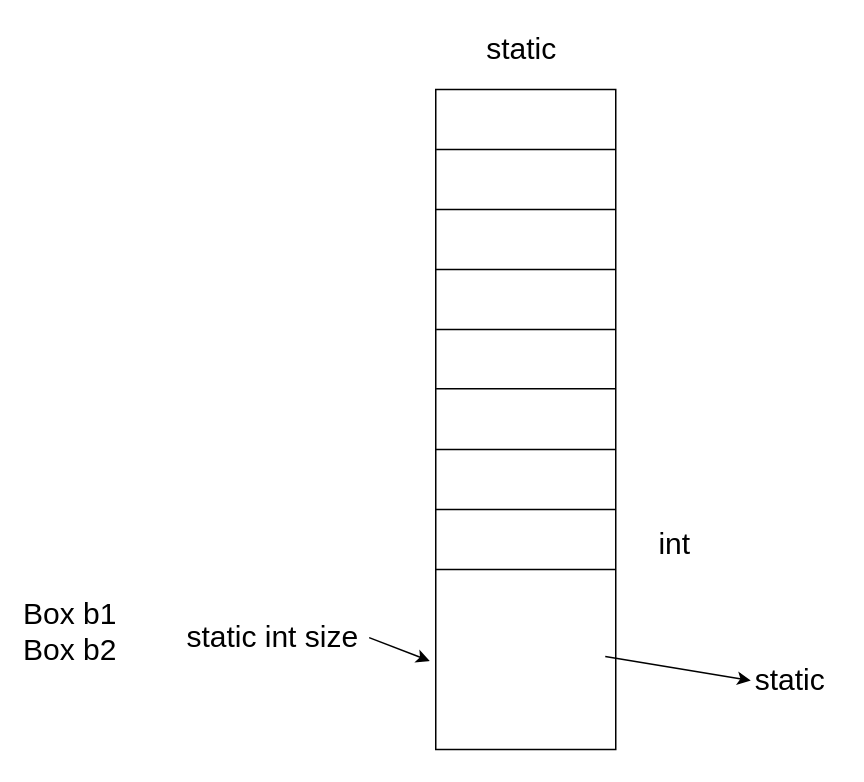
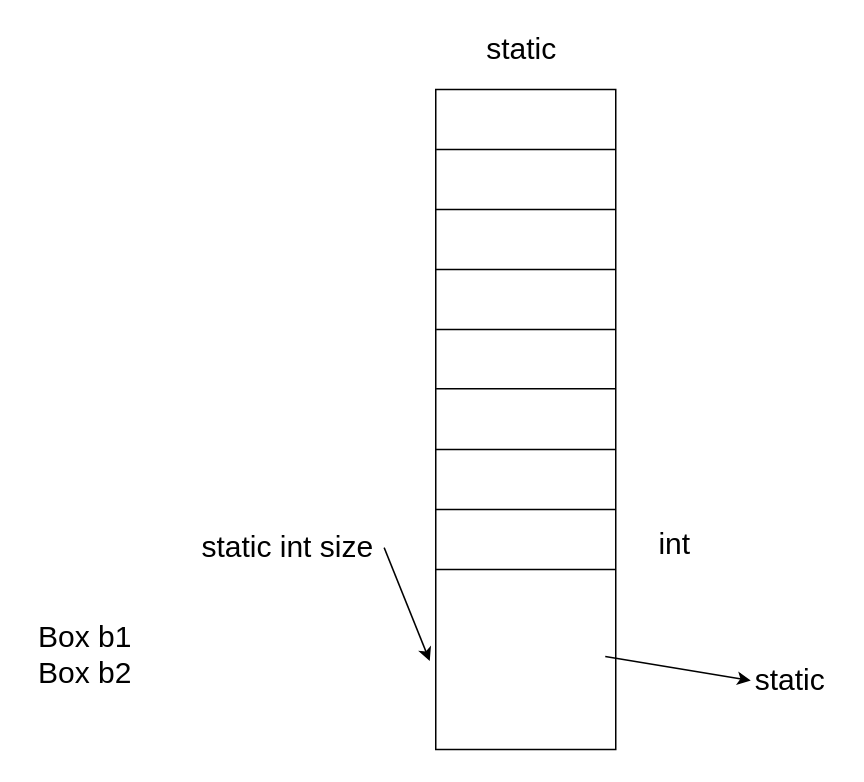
(70, 631) -> (85, 653)
(272, 635) -> (287, 545)
